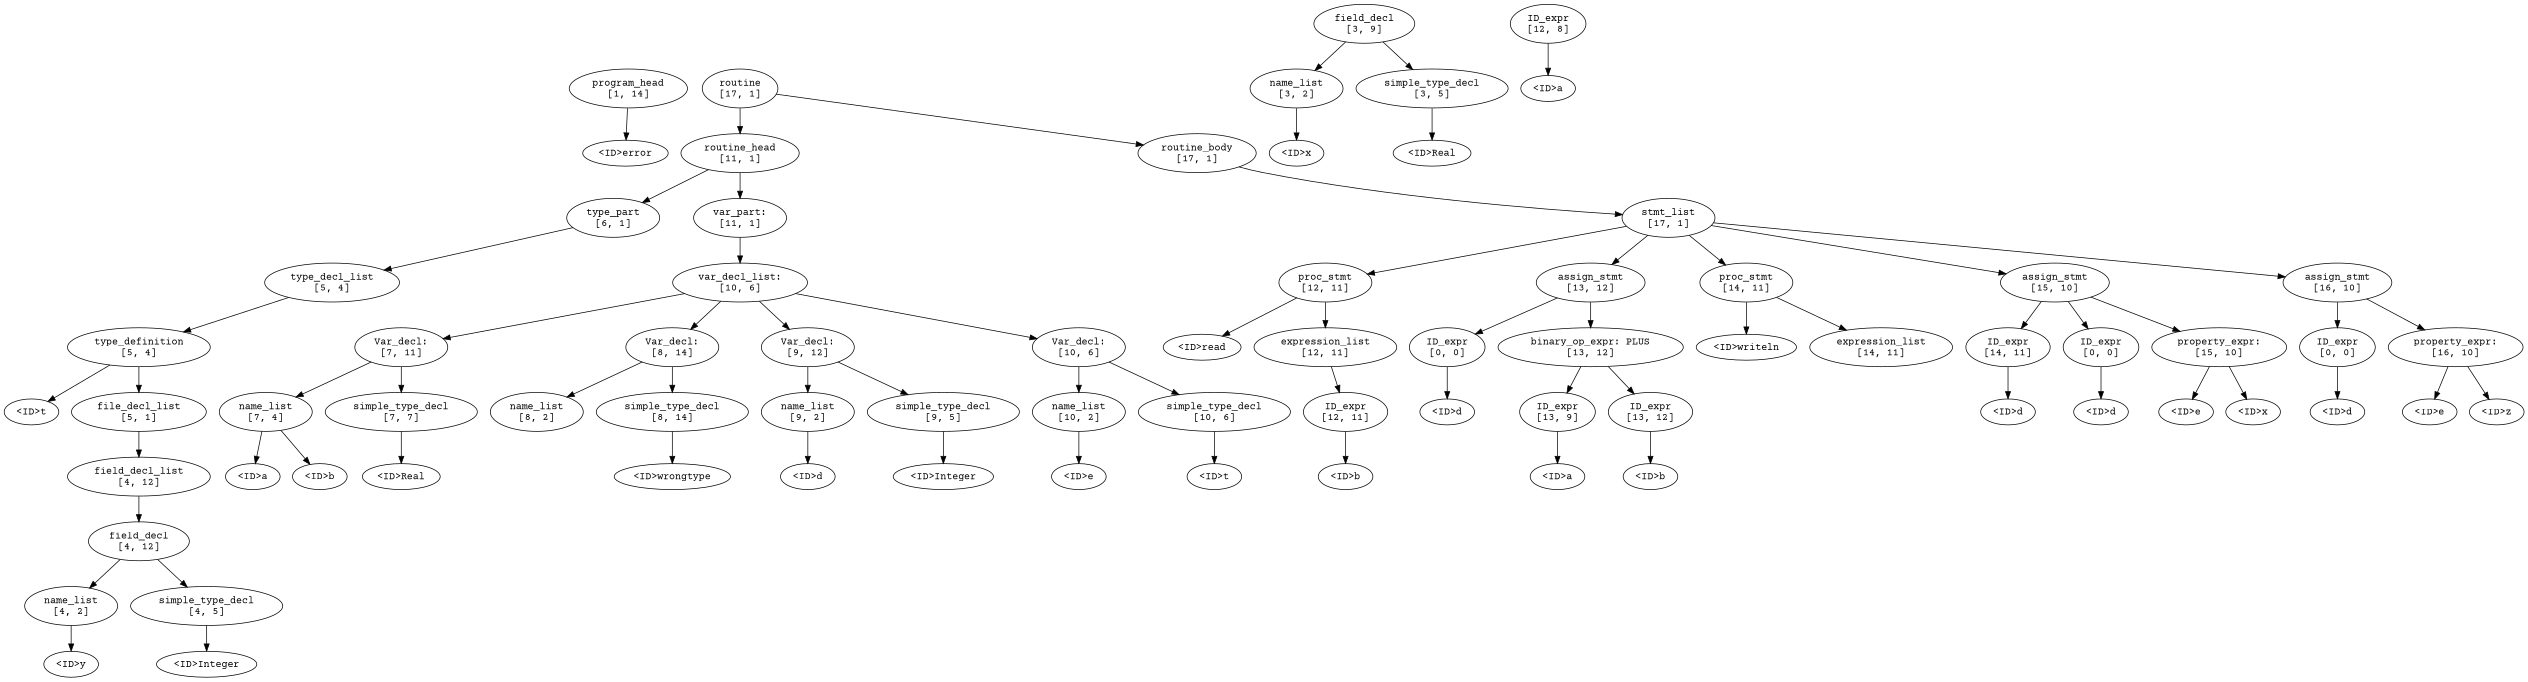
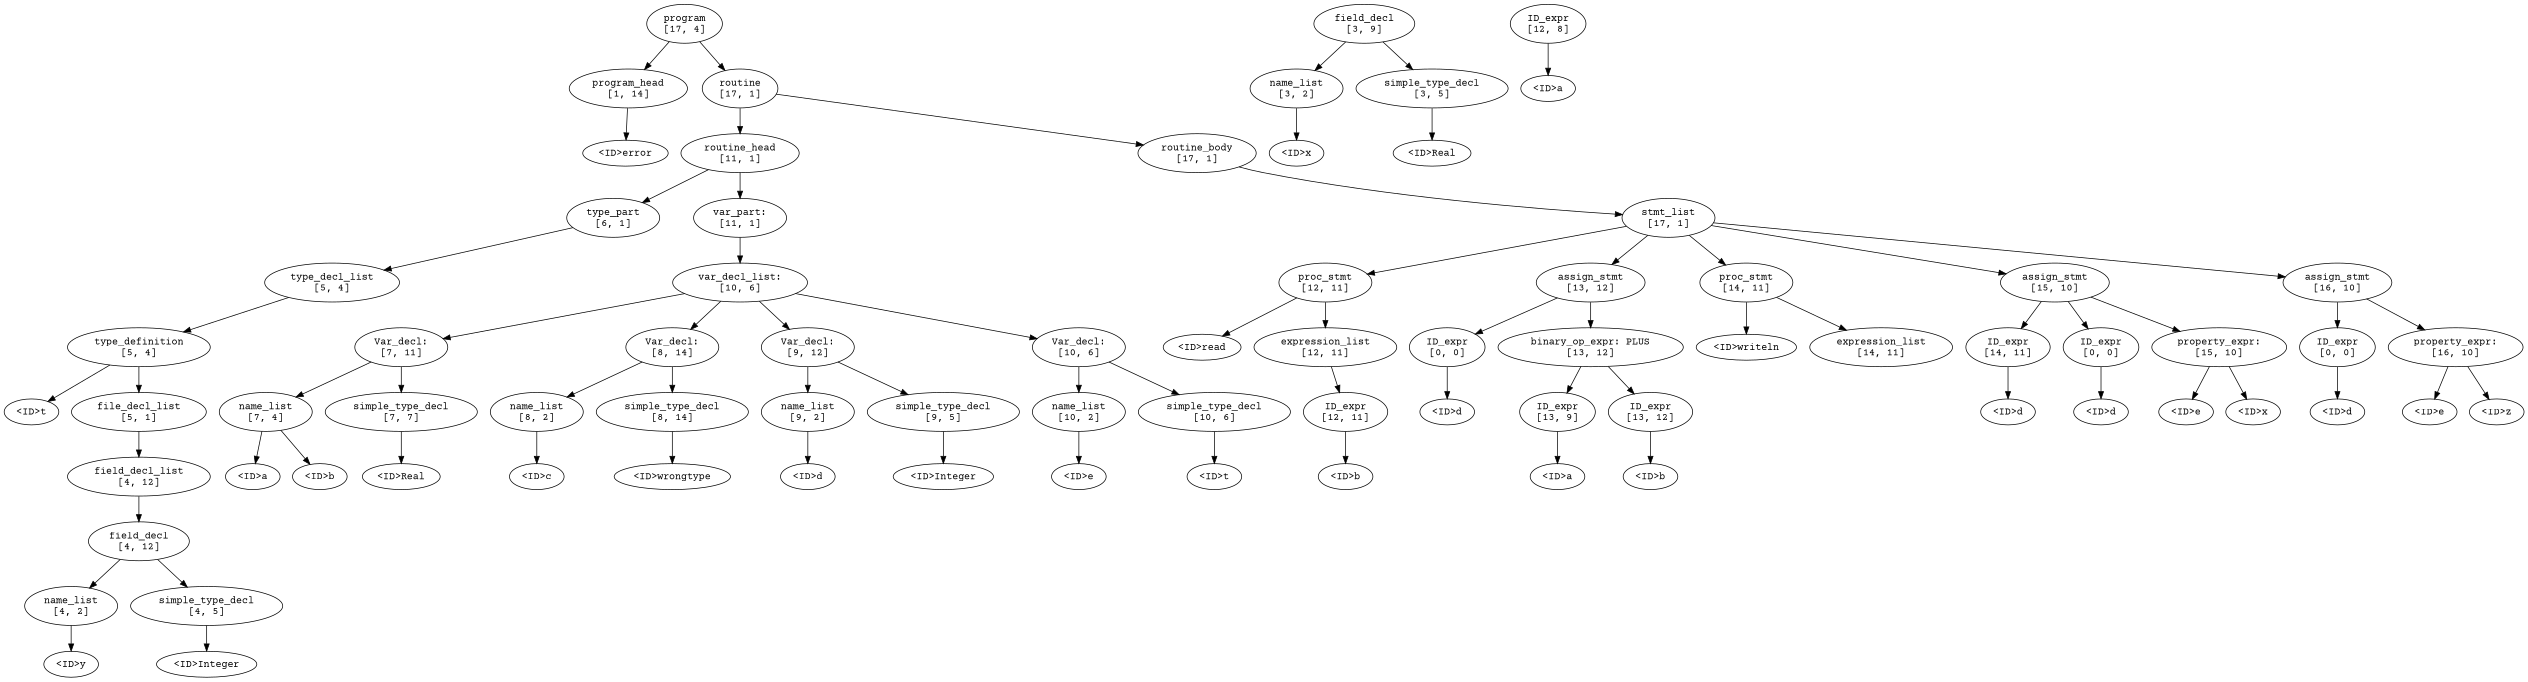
none -> (685, 24)
none -> (537, 477)
